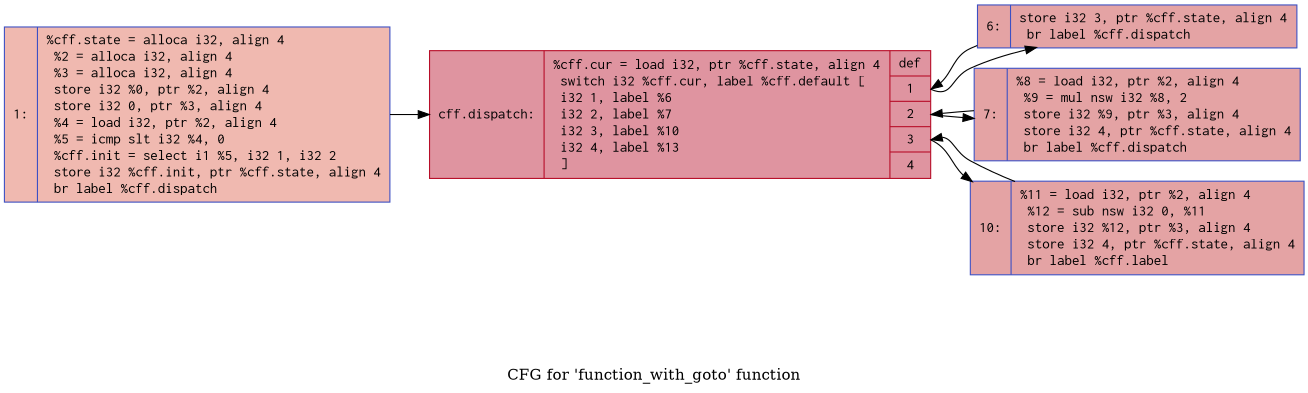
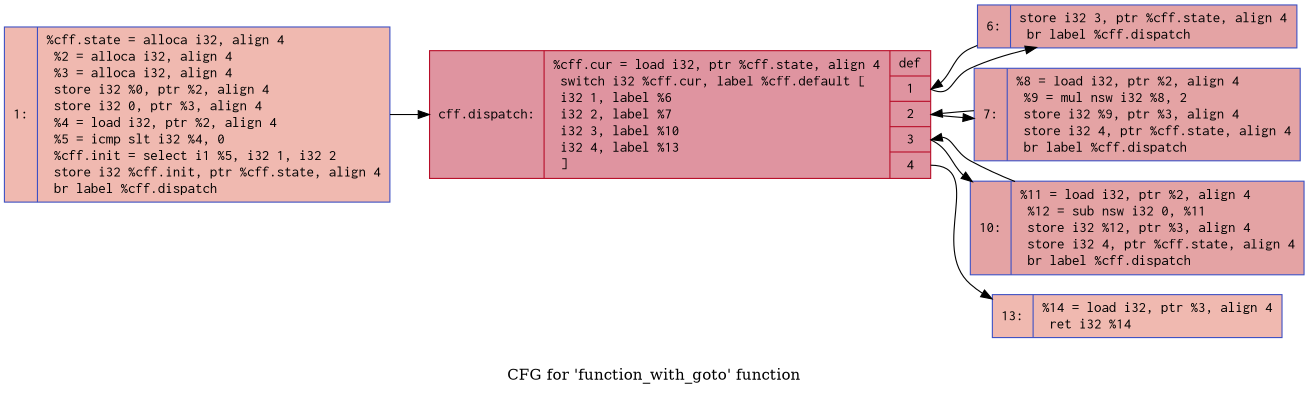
(1095, 260) -> (1106, 260)
none -> (1137, 316)
